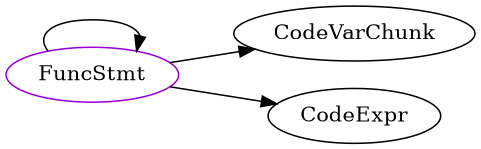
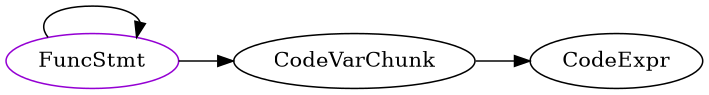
(216, 94) -> (495, 61)
